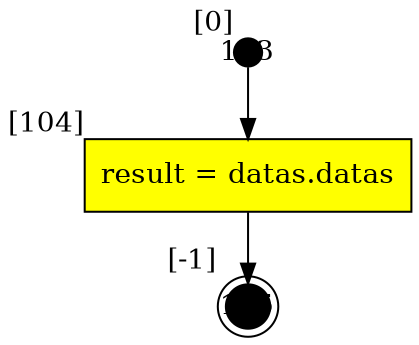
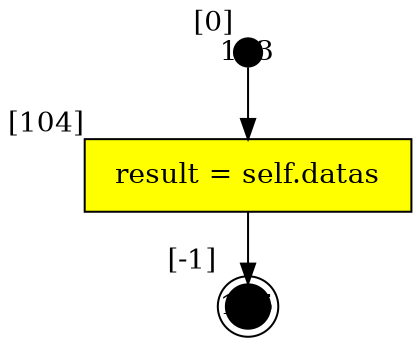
(248, 175) -> (248, 175)
